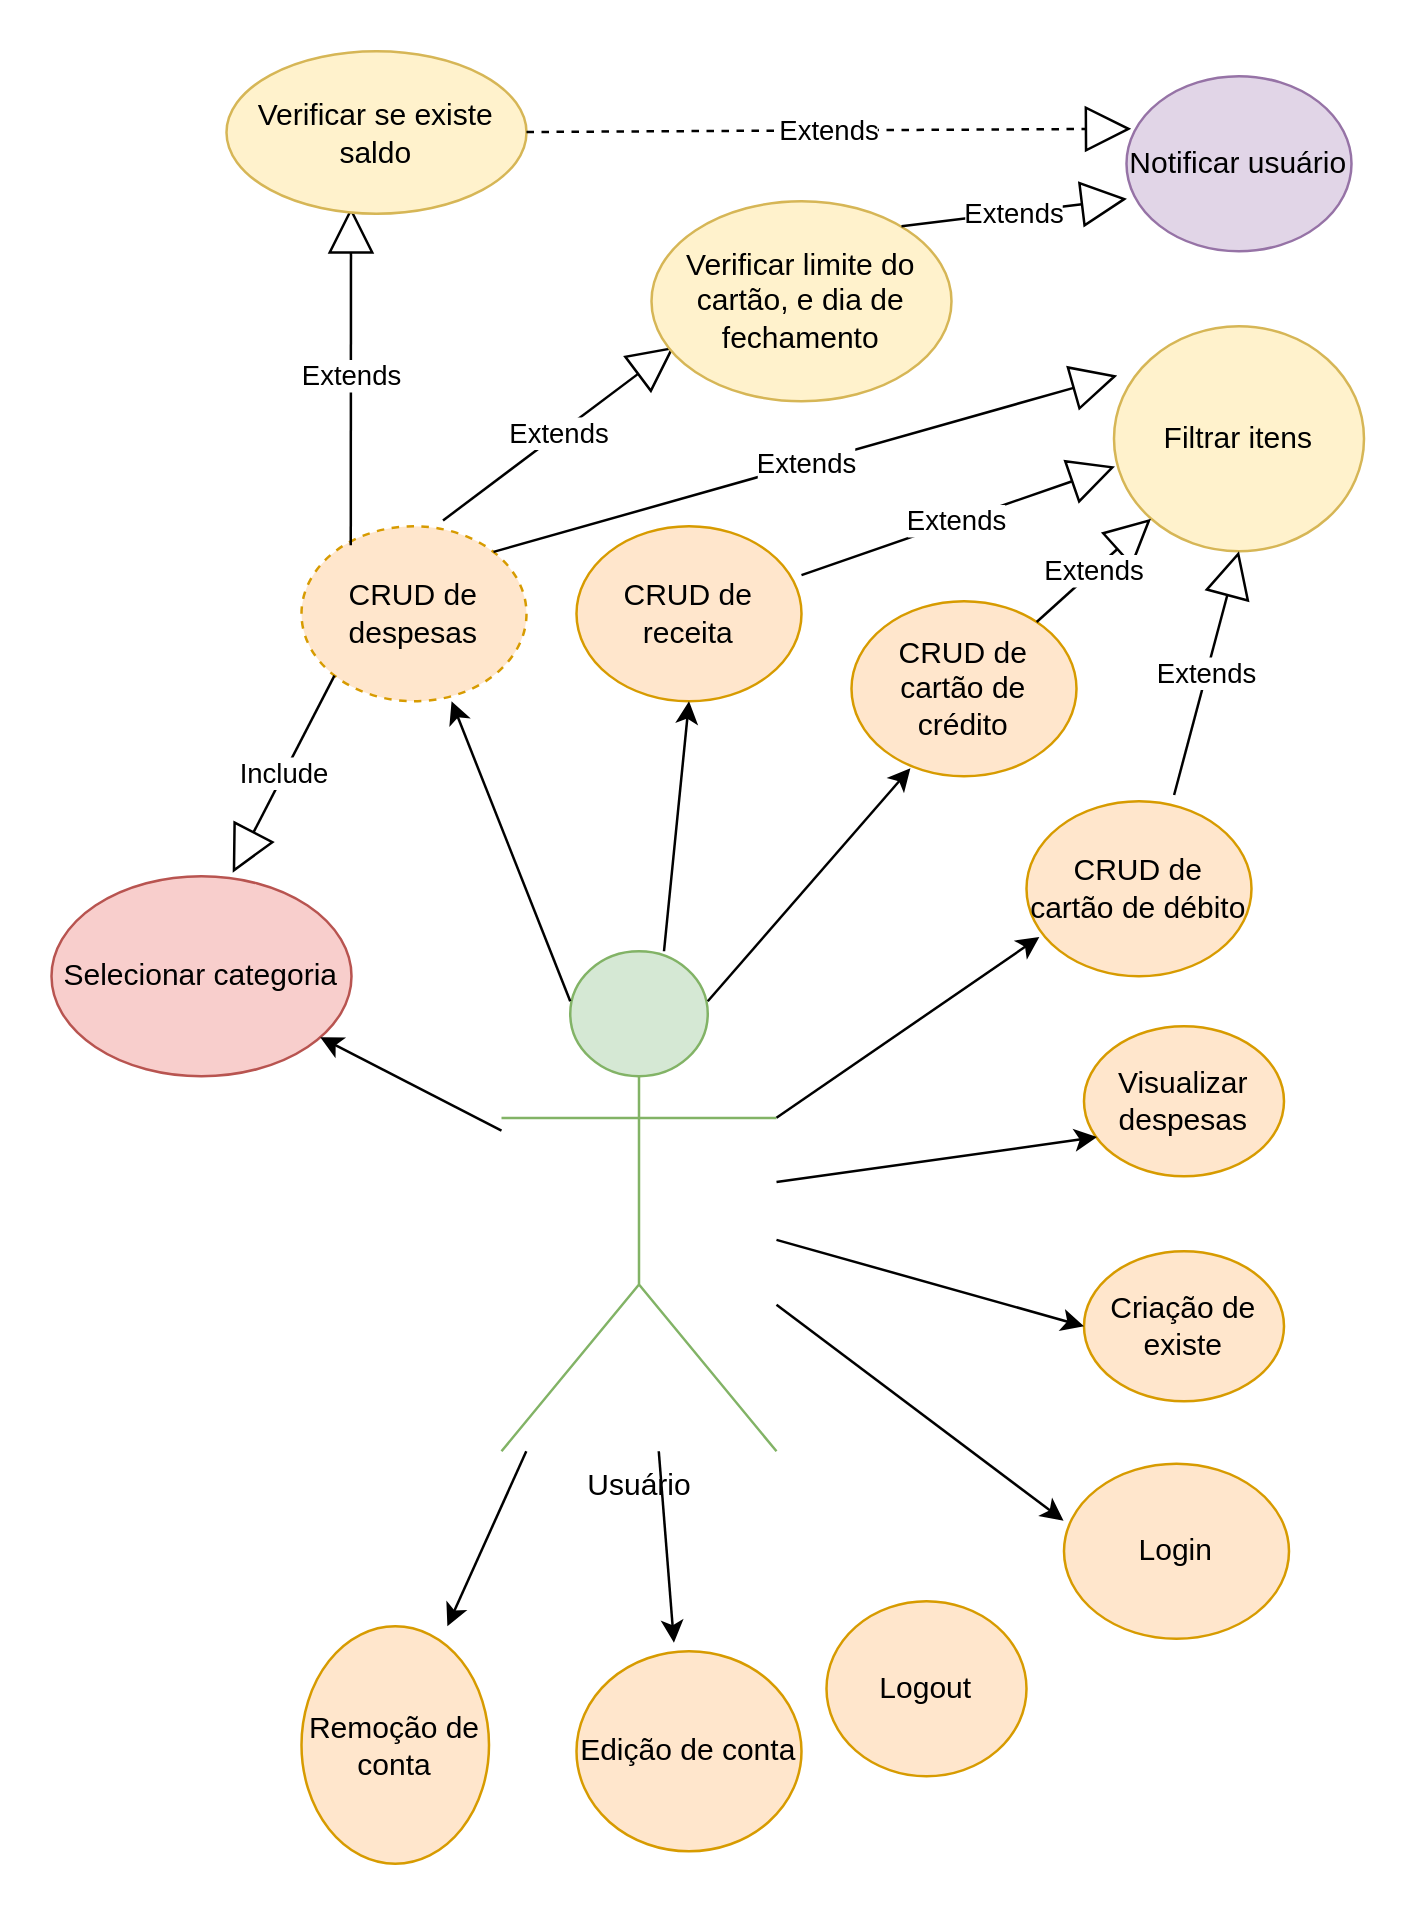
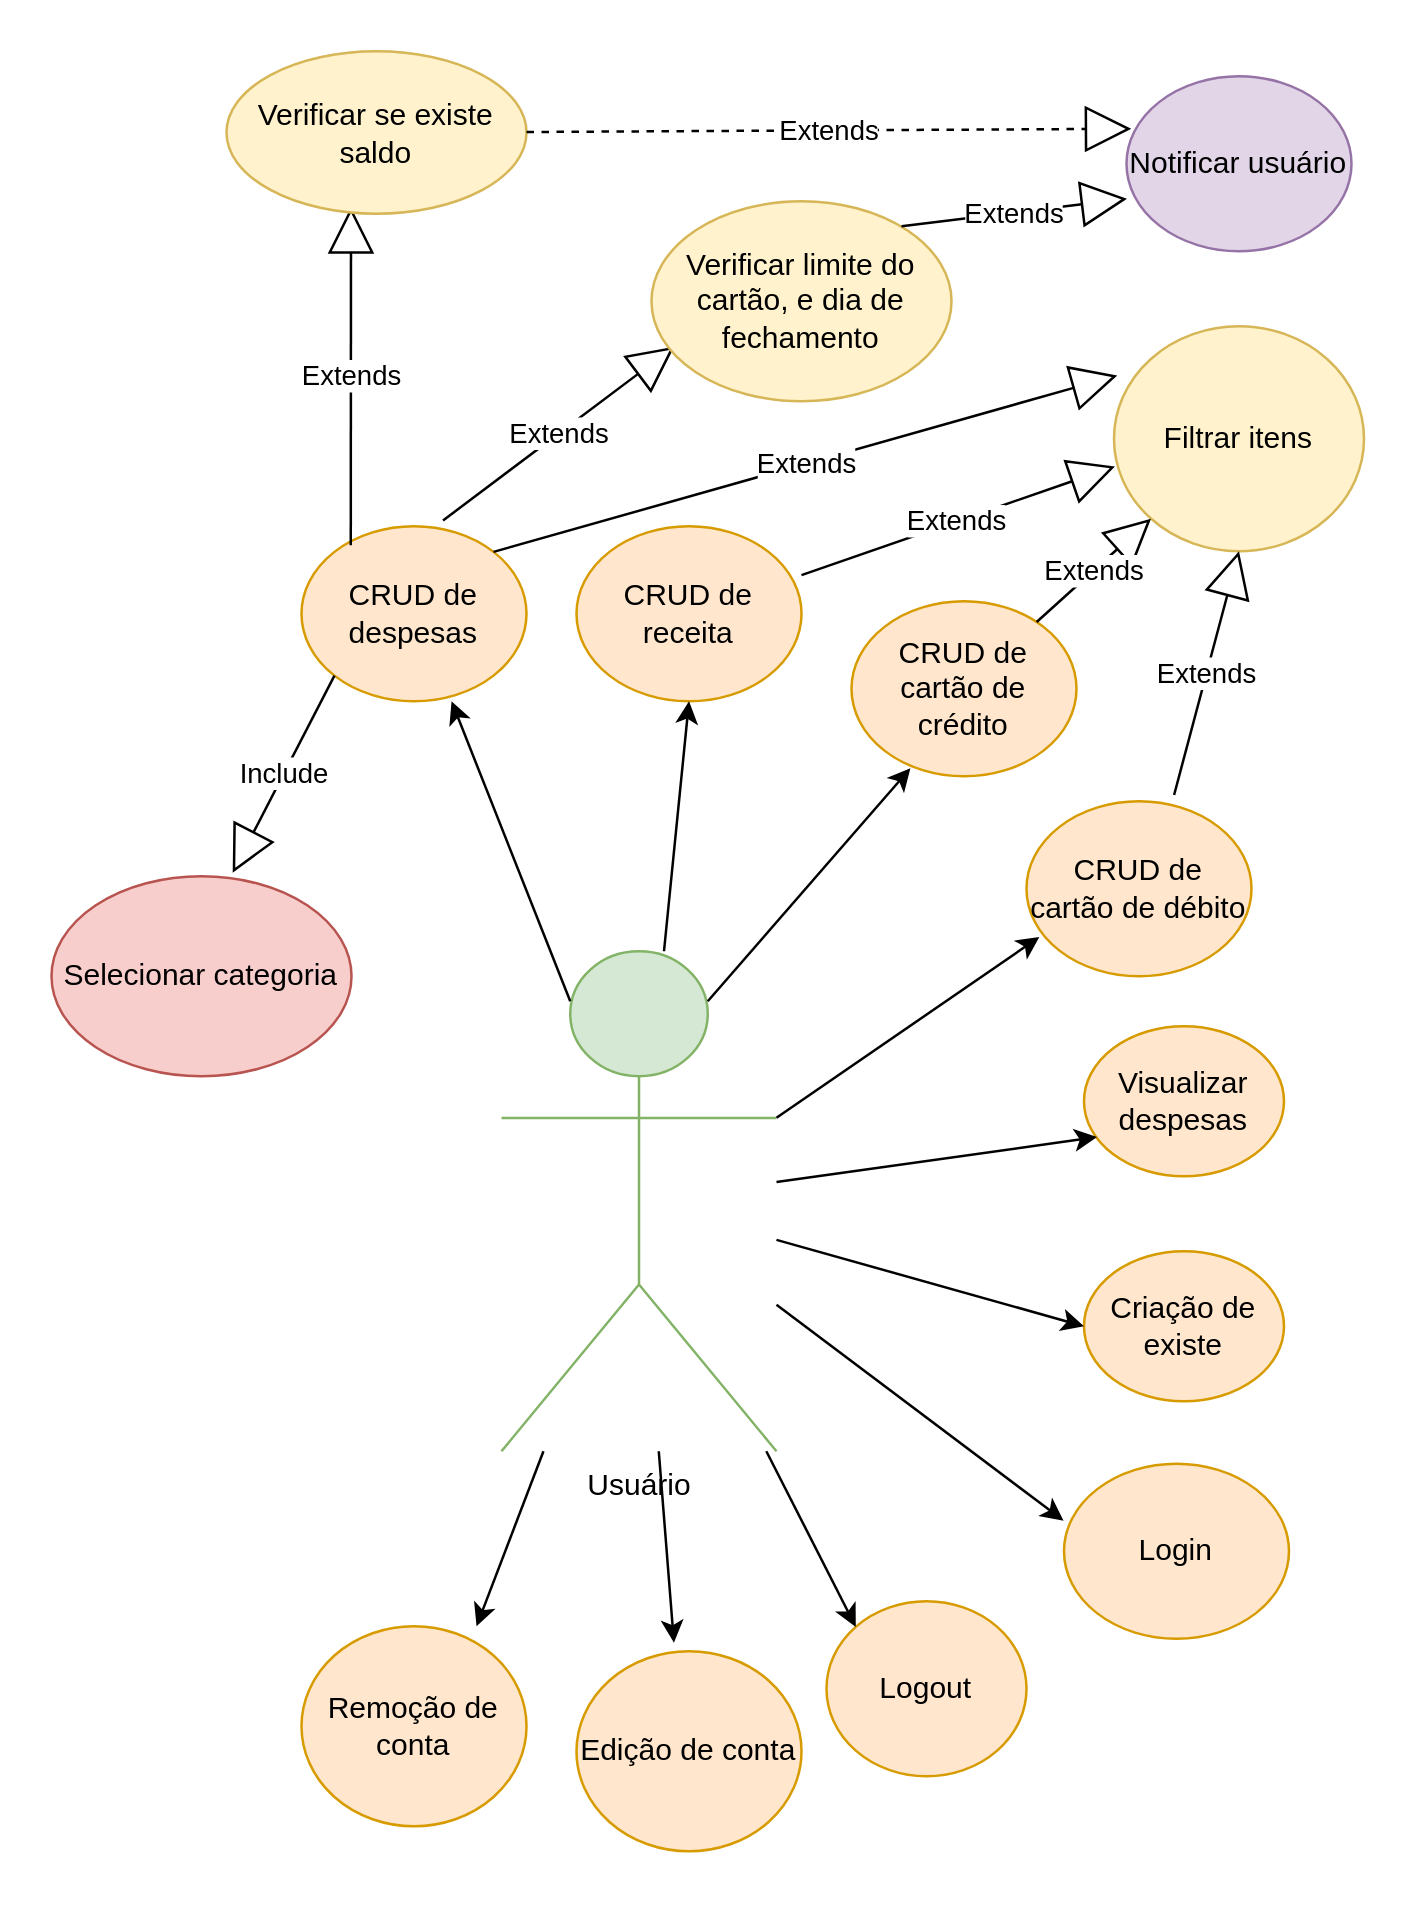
(414, 614) -> (414, 614)
(418, 1088) -> (807, 1532)
(395, 1745) -> (414, 1726)
